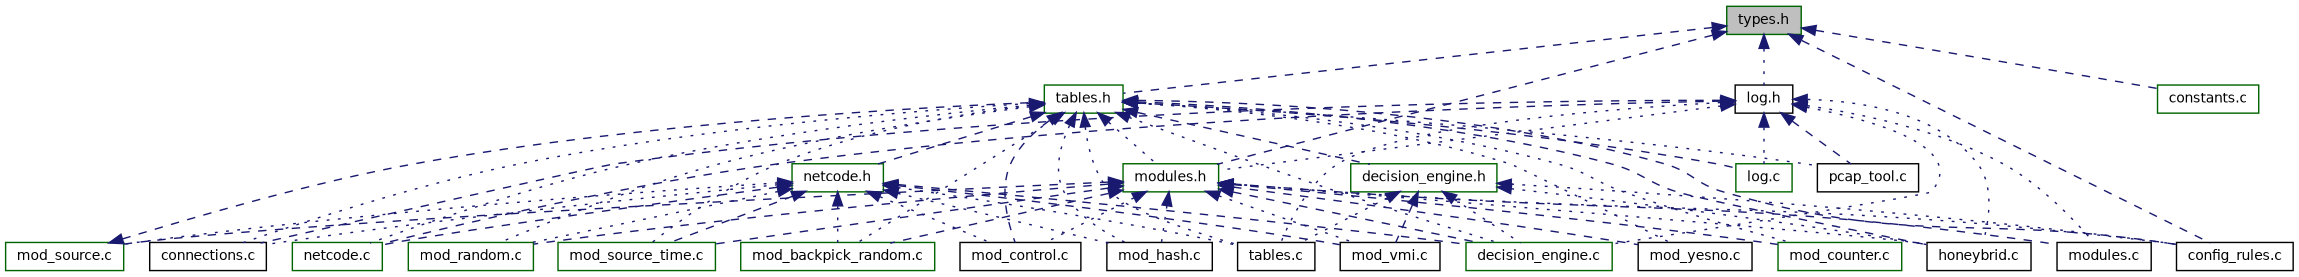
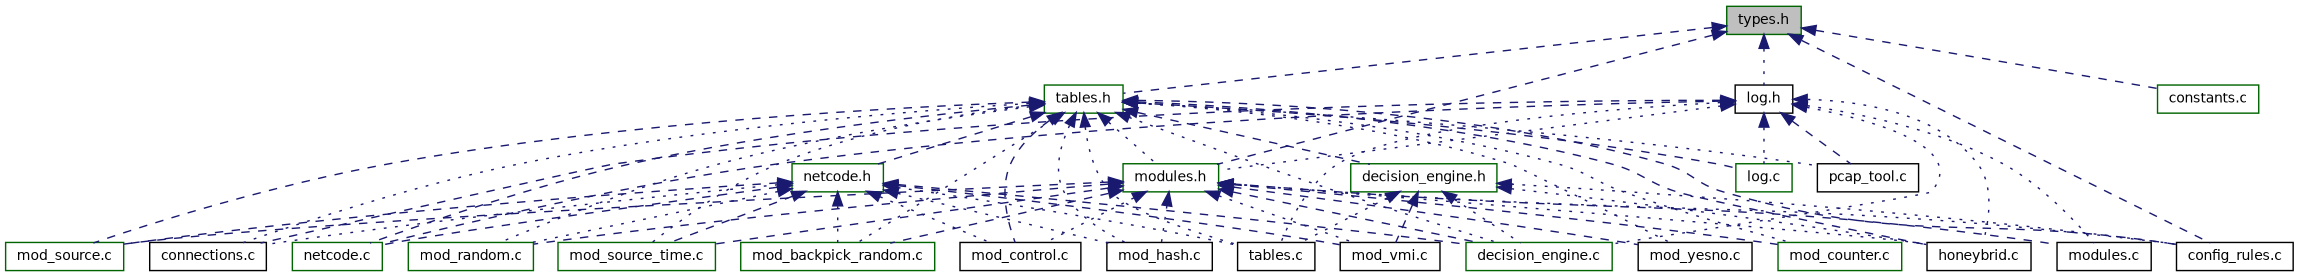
(795, 134) -> (795, 134)
(578, 139) -> (556, 139)
(450, 208) -> (450, 208)
